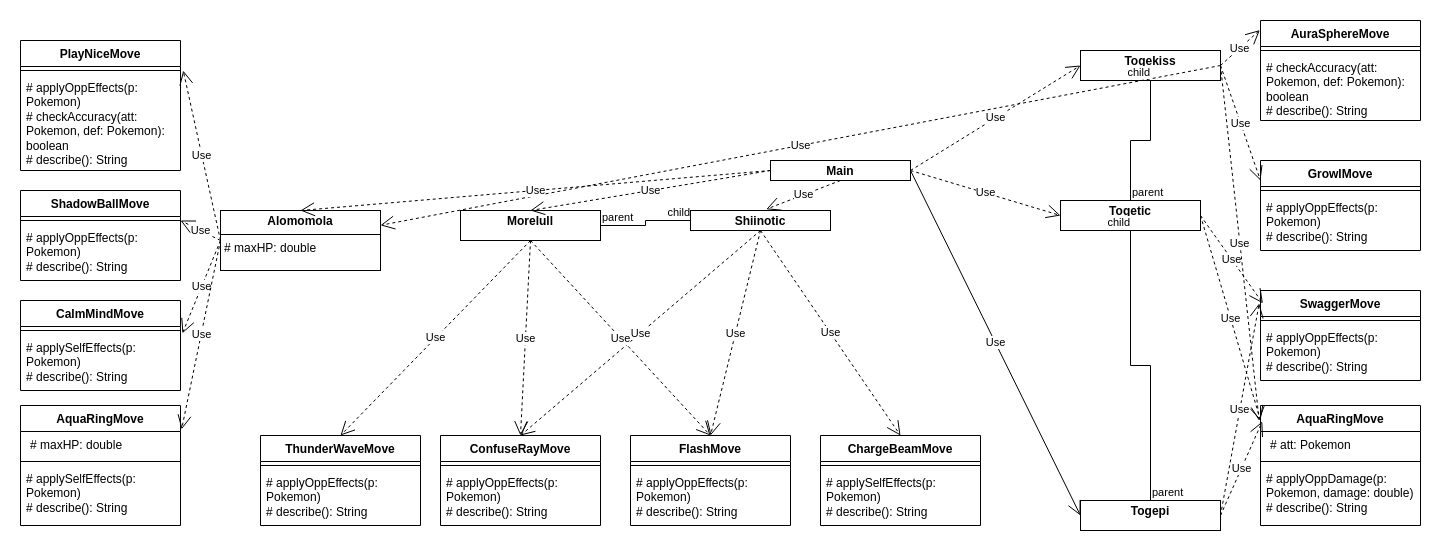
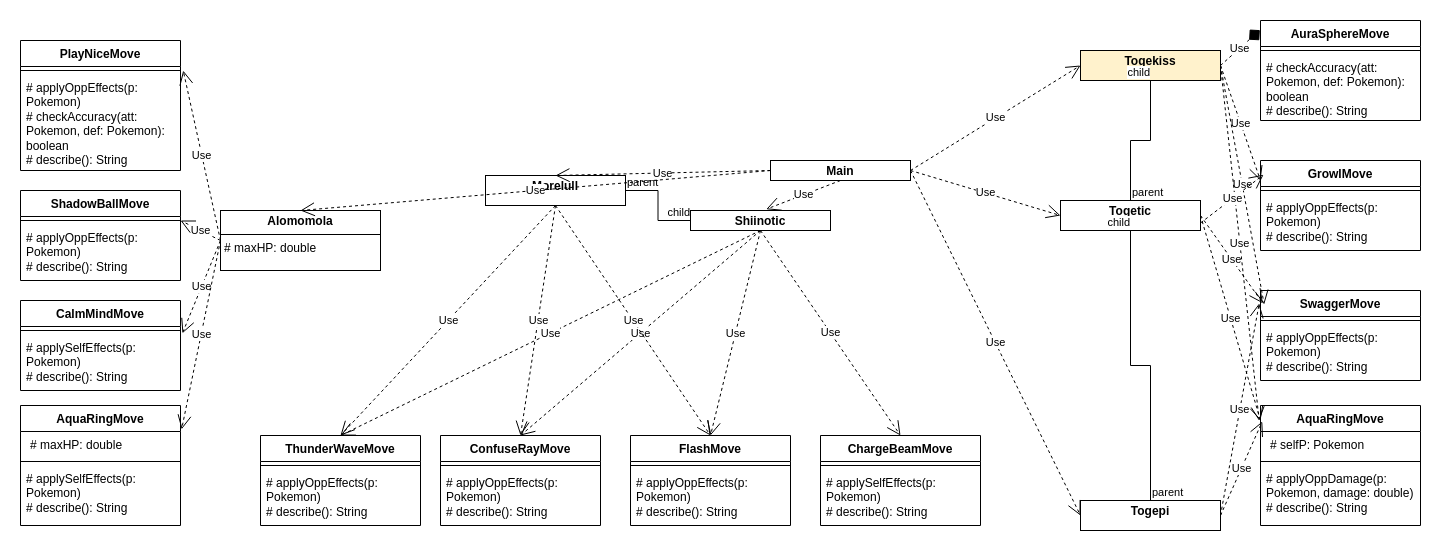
(1253, 36) -> (1249, 40)
(1151, 66) -> (1151, 66)
(838, 138) -> (1244, 192)
none -> (1231, 200)
(531, 226) -> (556, 191)
(952, 254) -> (952, 254)
none -> (547, 334)
(1309, 446) -> (1314, 446)
